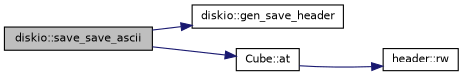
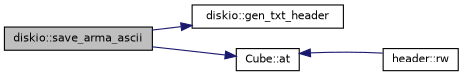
(268, 17) -> (268, 17)
(78, 39) -> (78, 39)
(335, 67) -> (347, 52)
